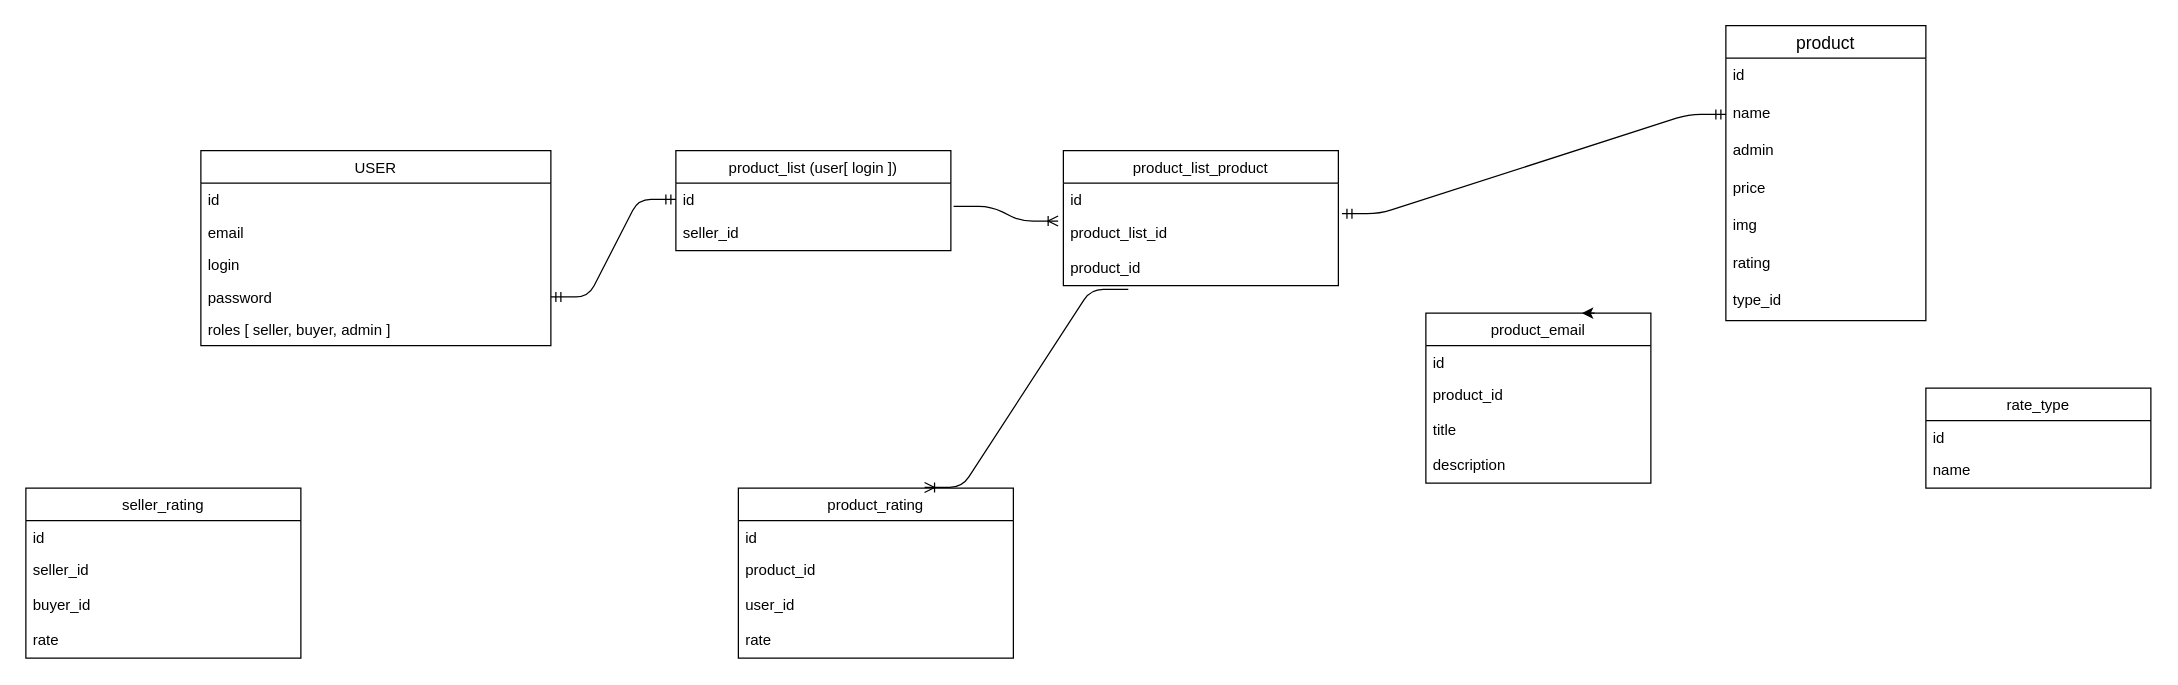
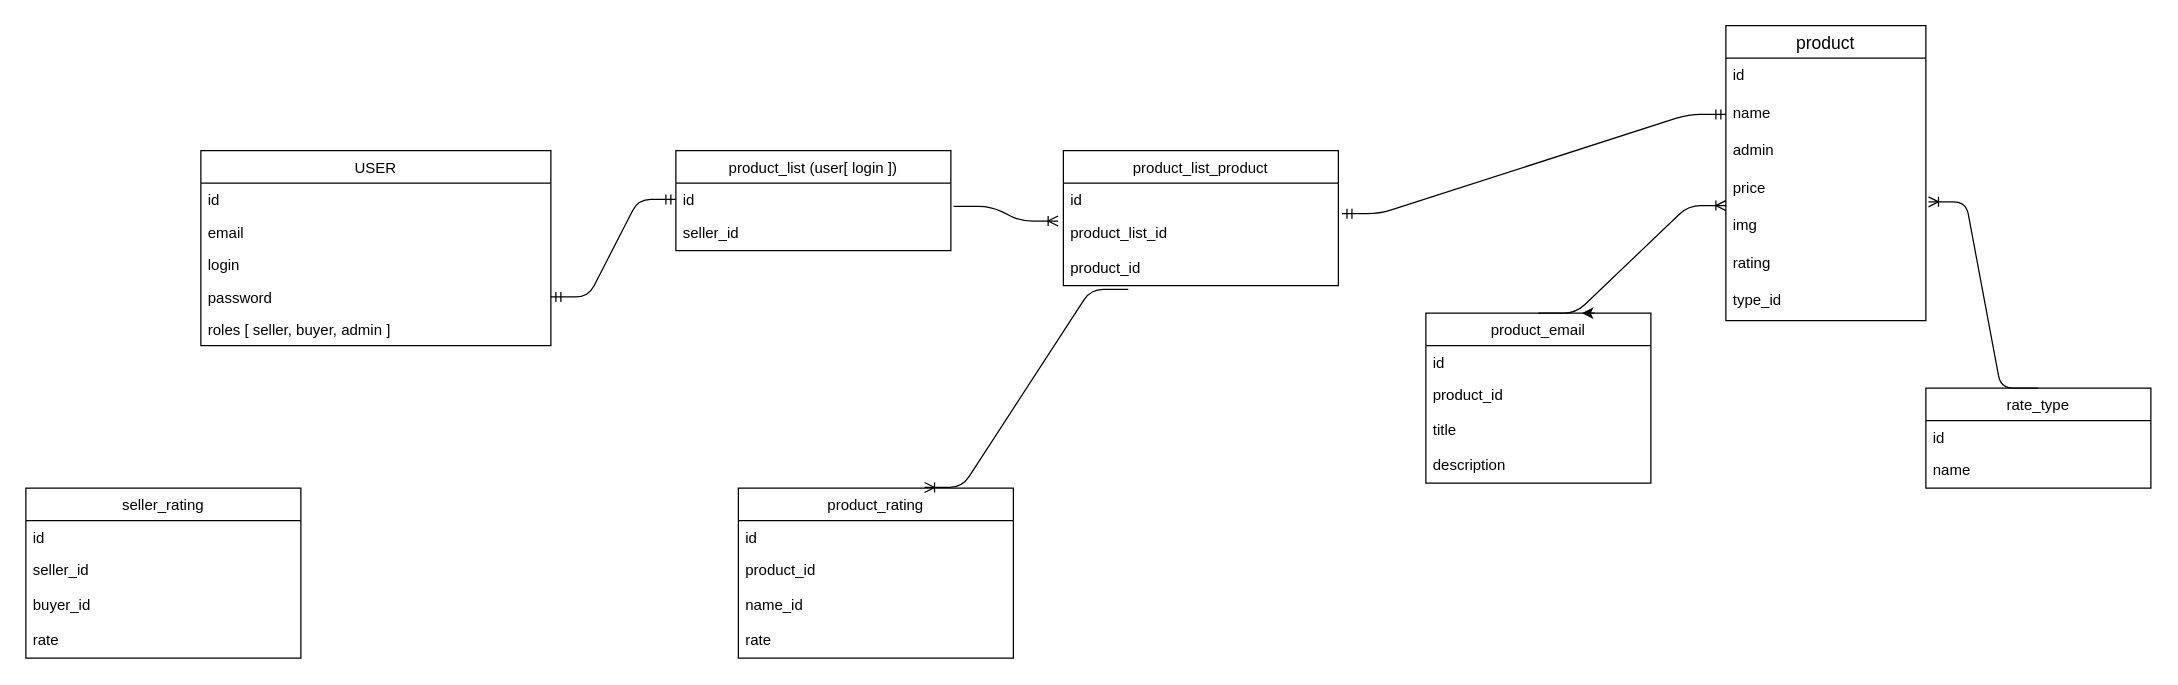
none -> (1641, 250)
none -> (1980, 280)
(772, 605) -> (772, 605)
